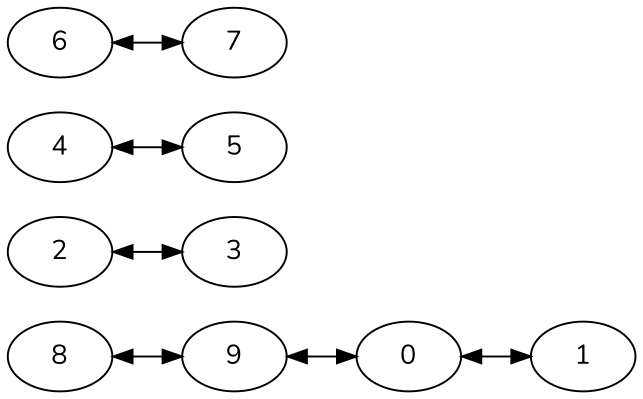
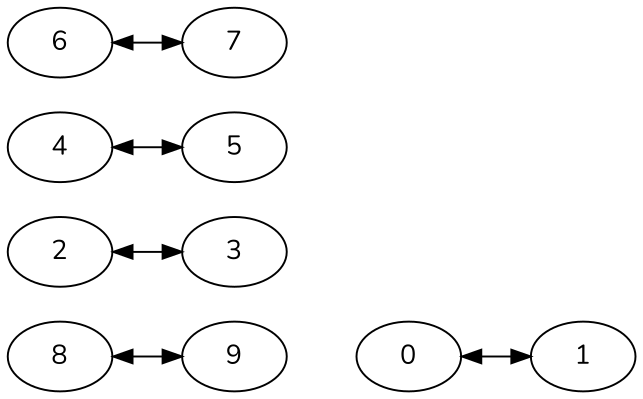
(322, 356) -> none
